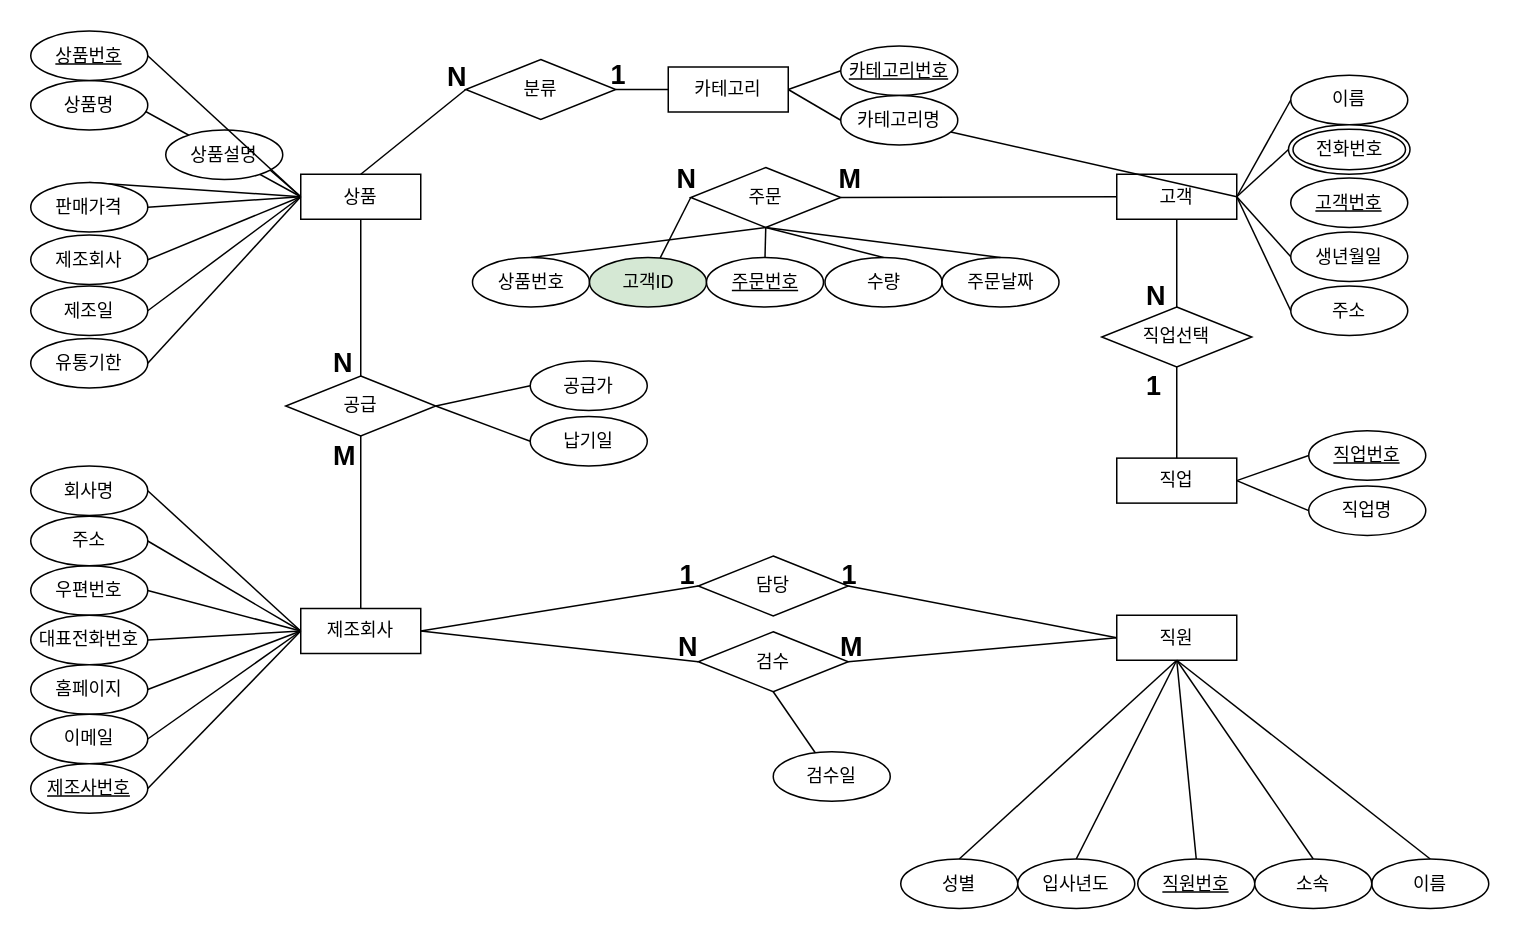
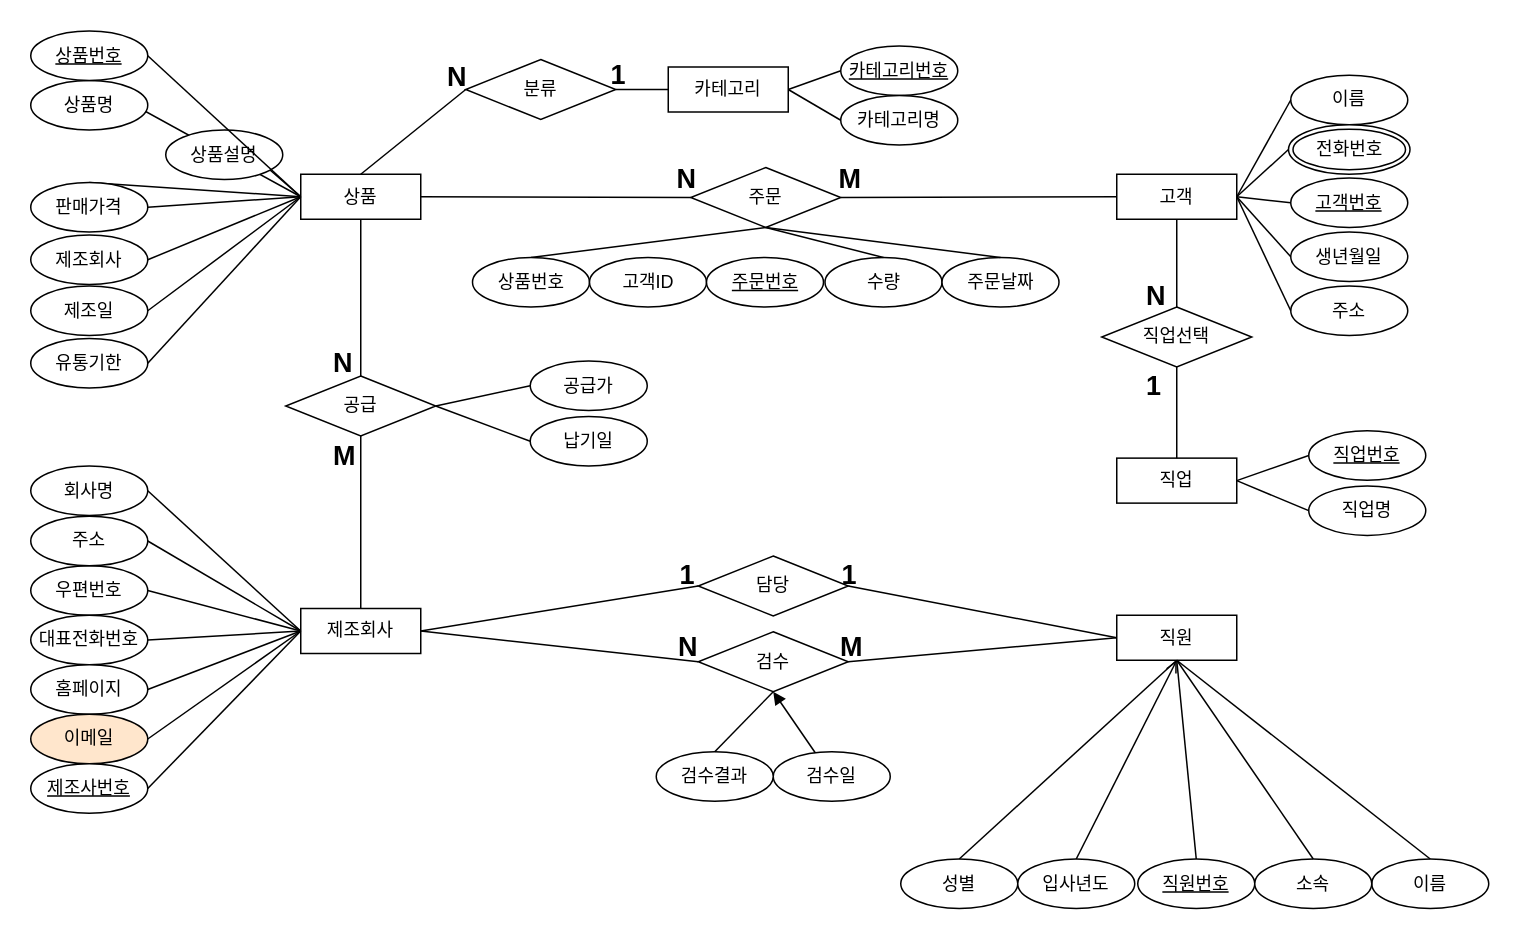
(1092, 164) -> (1265, 200)
(676, 227) -> (556, 197)
(765, 243) -> none
(648, 282) -> (648, 282)
(1173, 667) -> (1173, 667)
(778, 698) -> (781, 702)
none -> (743, 723)
(89, 739) -> (89, 739)
none -> (715, 776)
